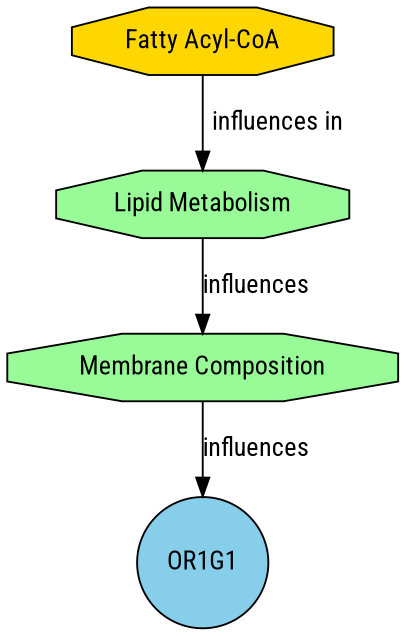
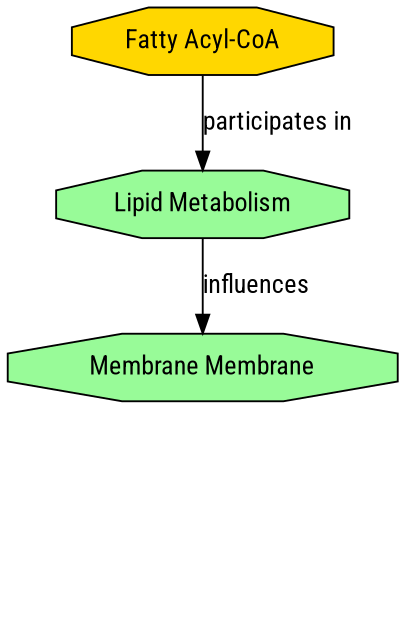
(278, 123) -> (278, 123)
(203, 368) -> (203, 368)
(203, 563) -> none
